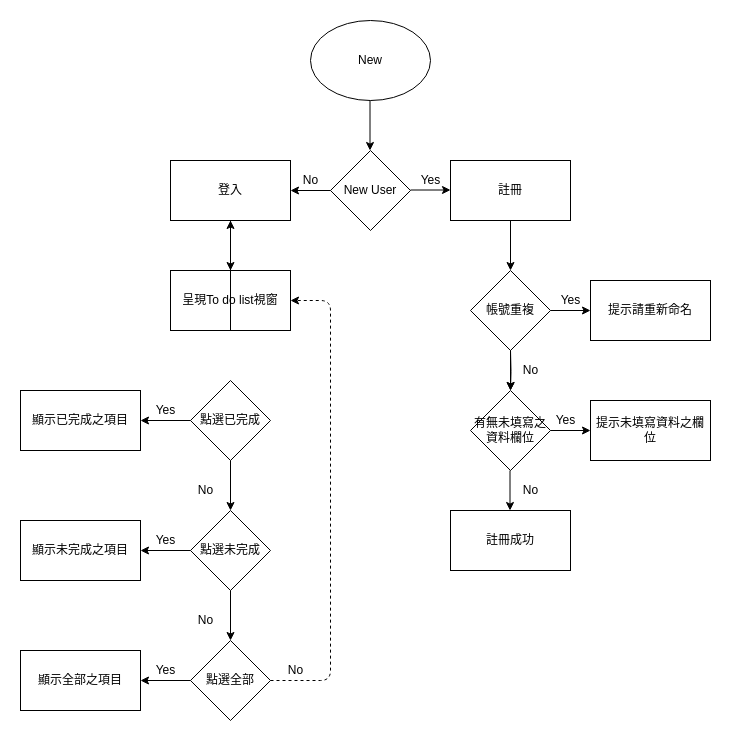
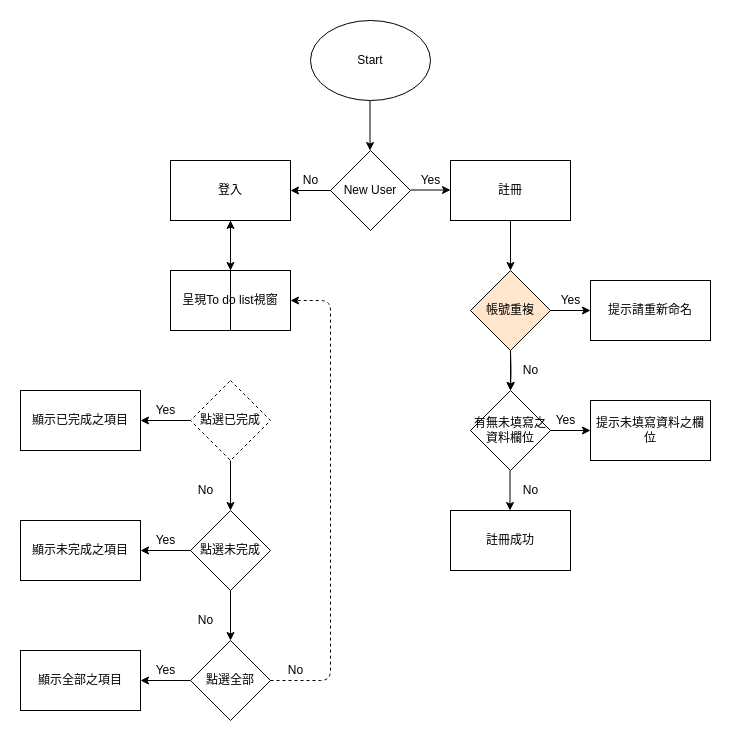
(371, 61) -> (371, 61)
(511, 311) -> (511, 311)
(231, 421) -> (231, 421)
